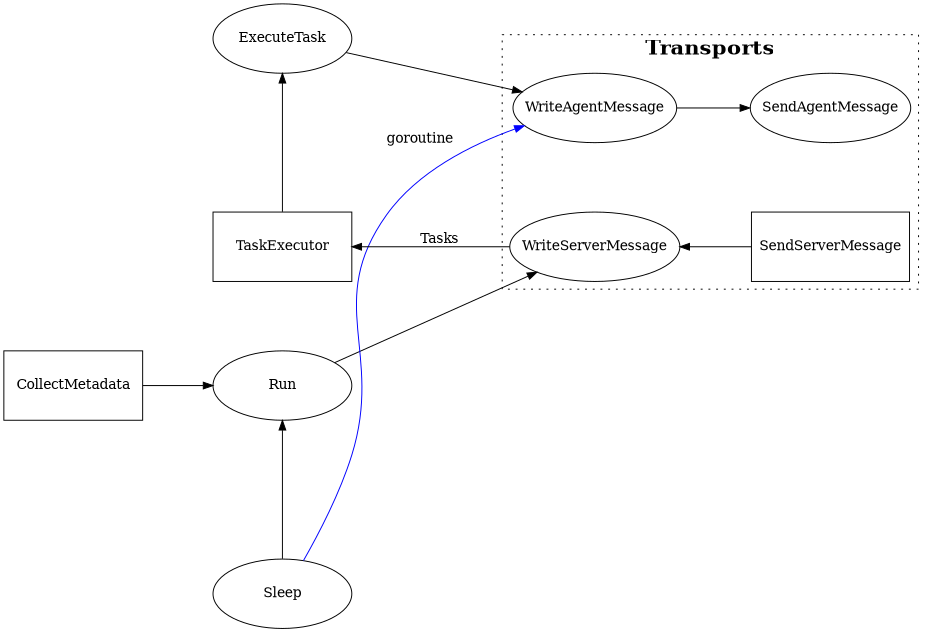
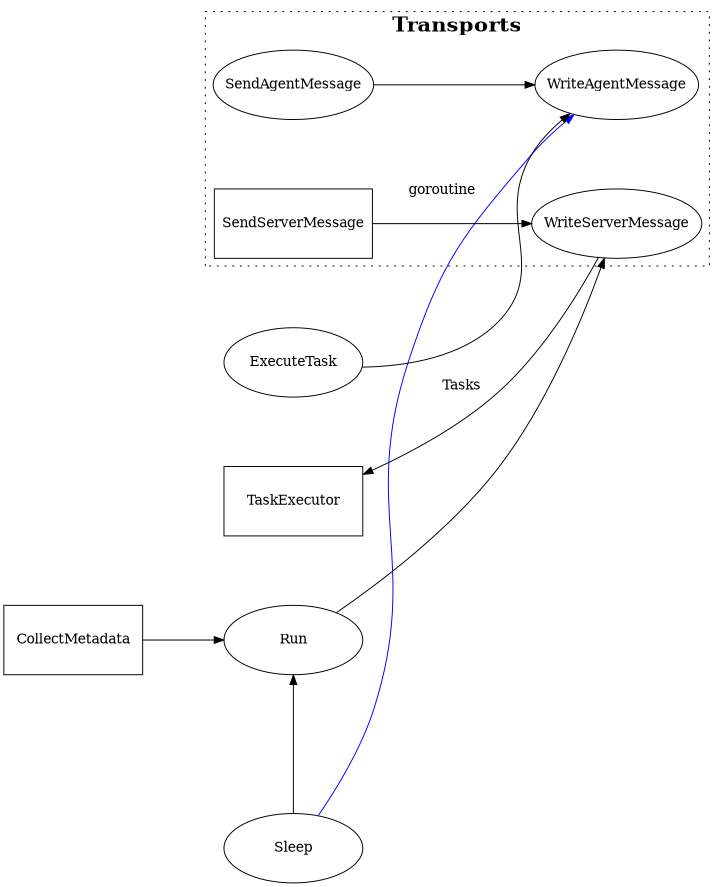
(708, 108) -> (449, 85)
(282, 147) -> none
